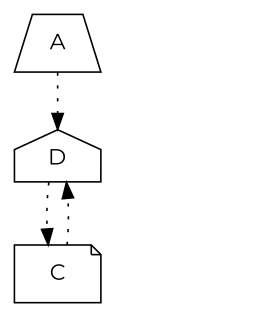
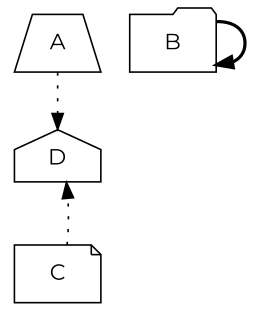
none -> (173, 43)
(47, 205) -> none
